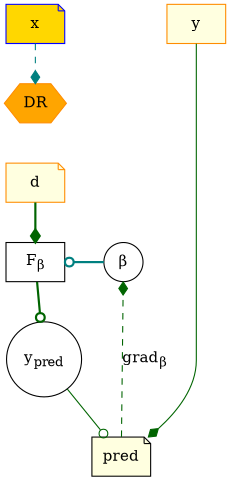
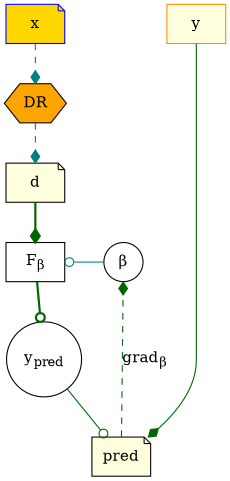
(35, 103) -> (35, 103)
none -> (35, 137)
(35, 183) -> (35, 183)
(89, 262) -> (89, 262)
